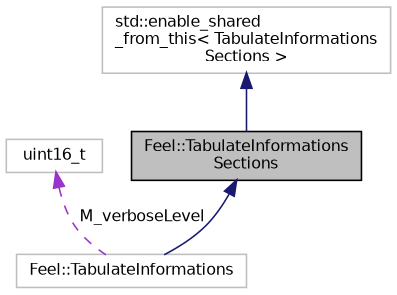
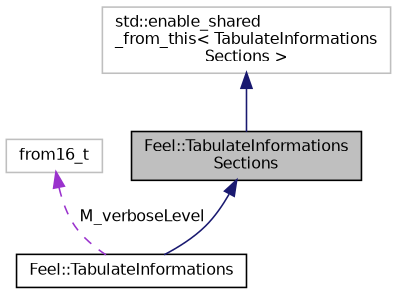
(54, 156) -> (54, 156)
(132, 271) -> (132, 271)
